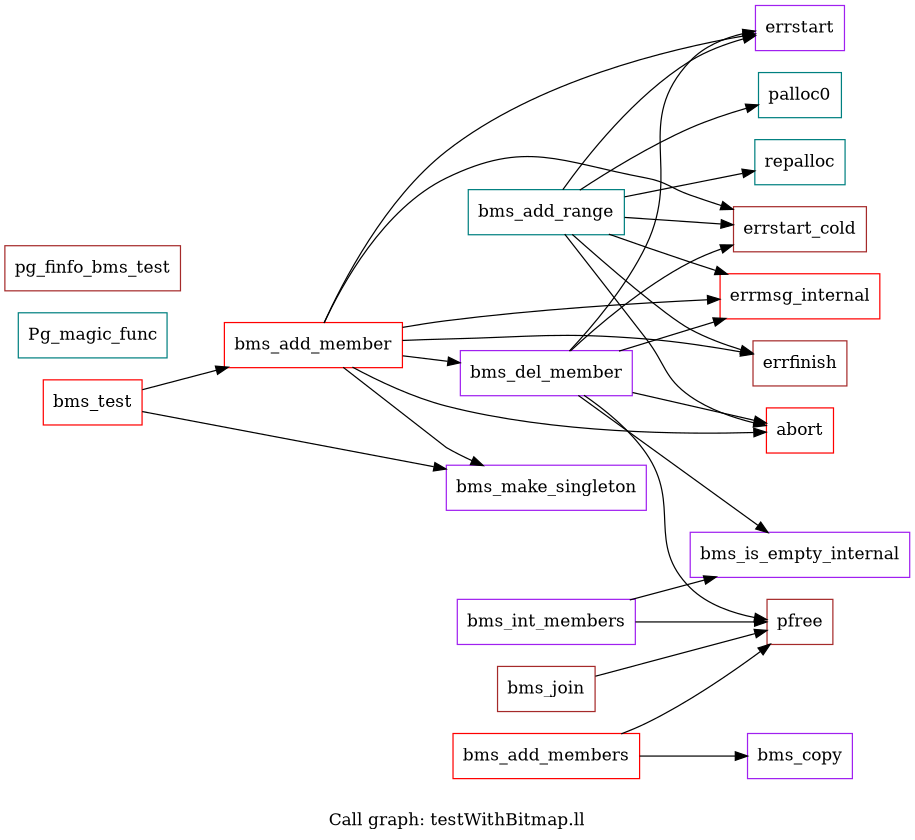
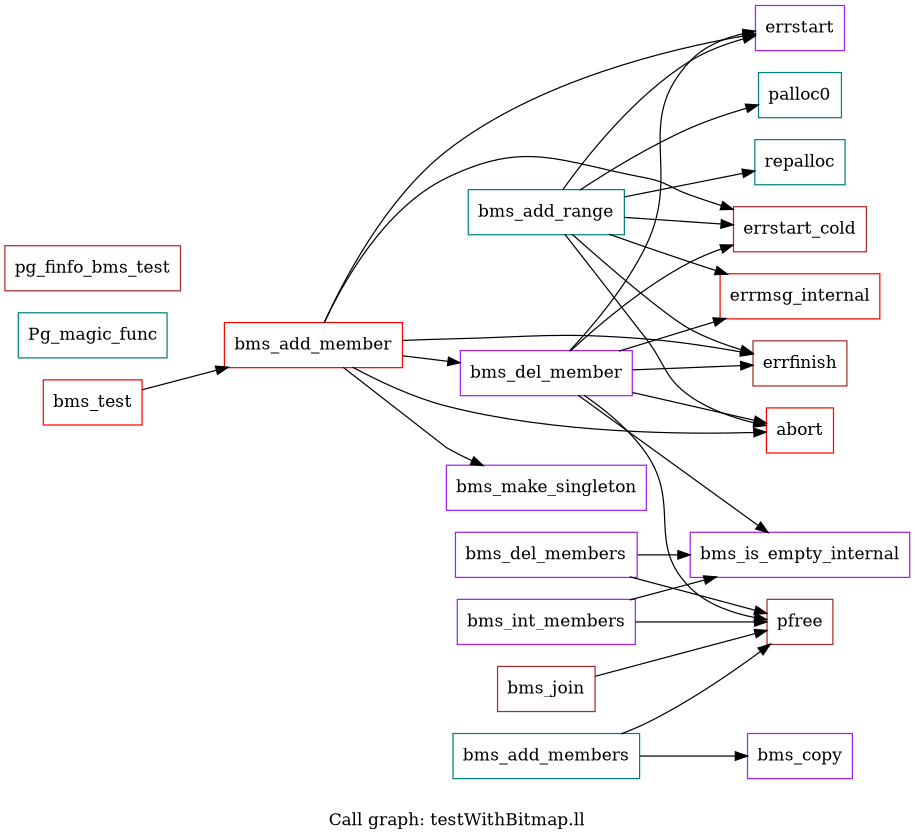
(555, 310) -> none
none -> (687, 368)
(288, 439) -> none
none -> (546, 555)
(546, 756) -> (546, 756)
